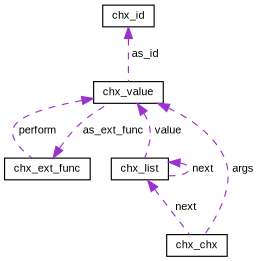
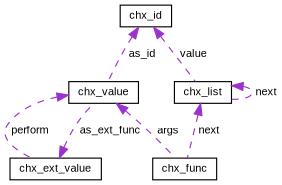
(150, 135) -> (178, 59)
(47, 169) -> (56, 169)
(197, 245) -> (185, 169)
